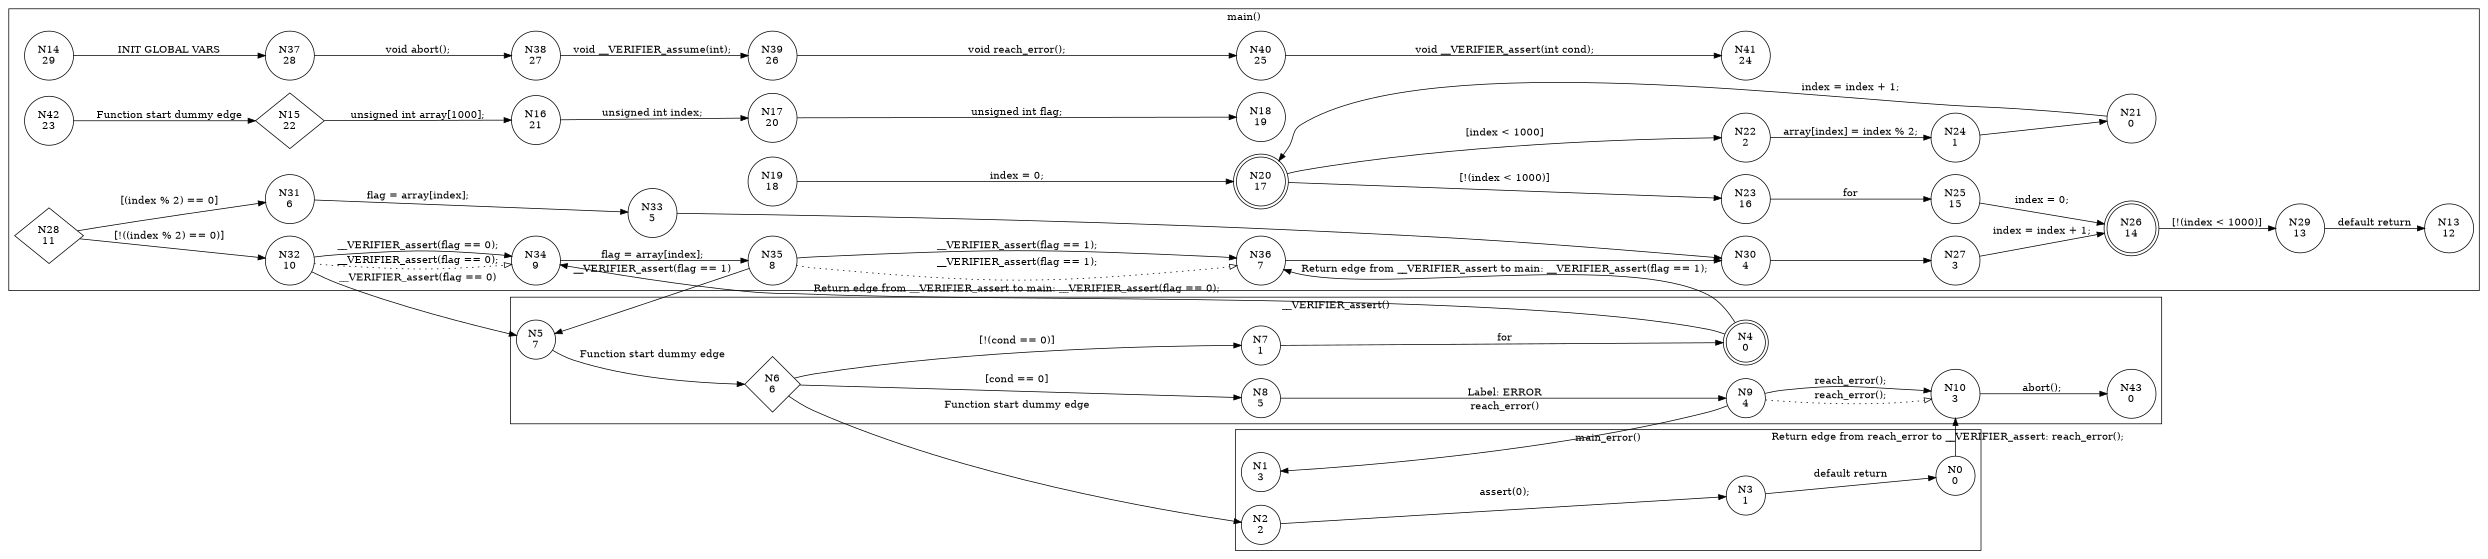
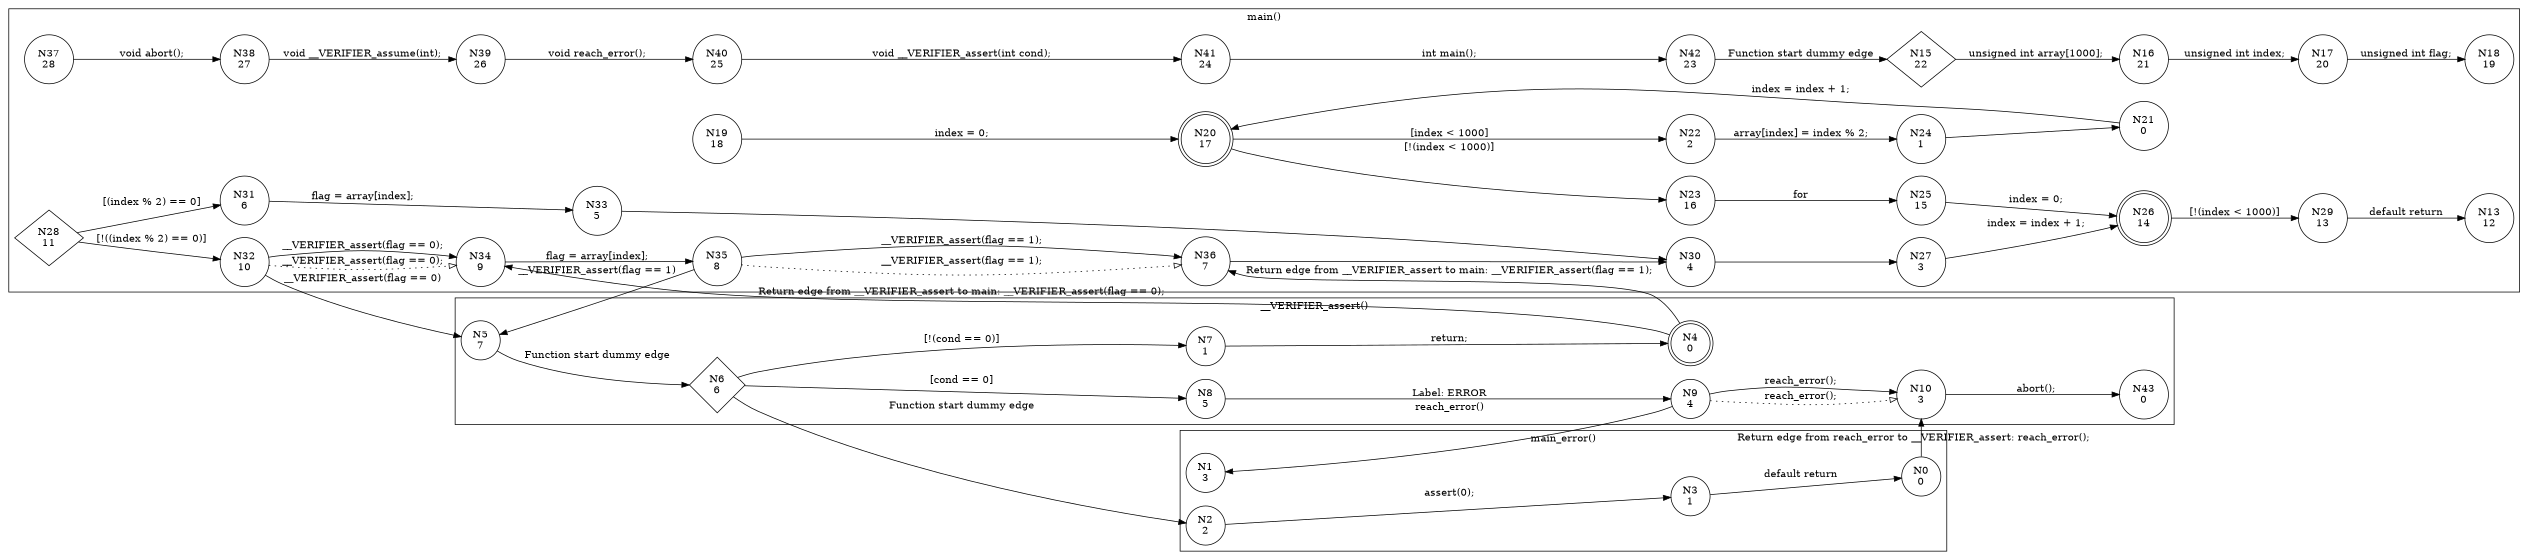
(49, 56) -> none
none -> (1444, 59)
(1505, 338) -> (1450, 339)
